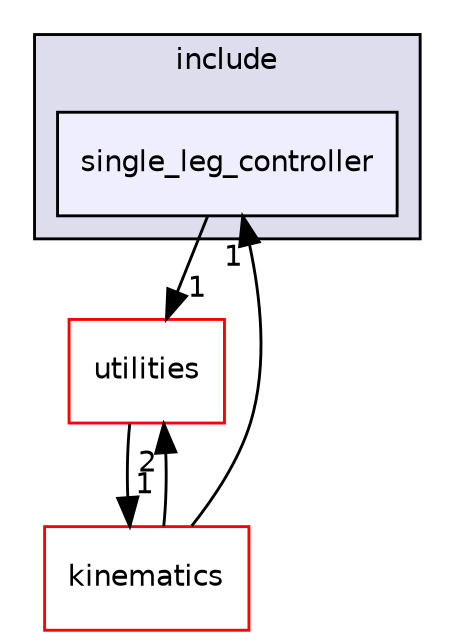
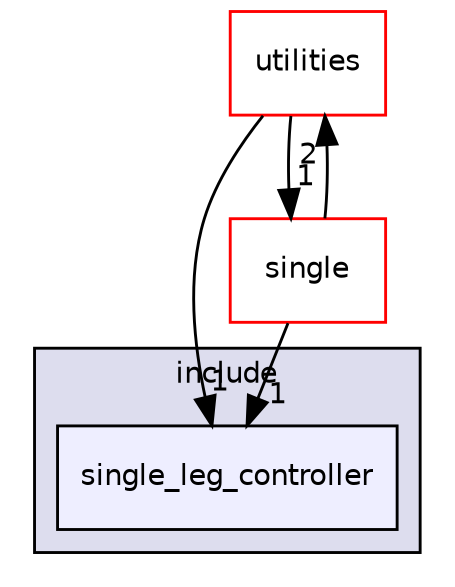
(192, 256) -> (198, 249)
(147, 578) -> (308, 271)
